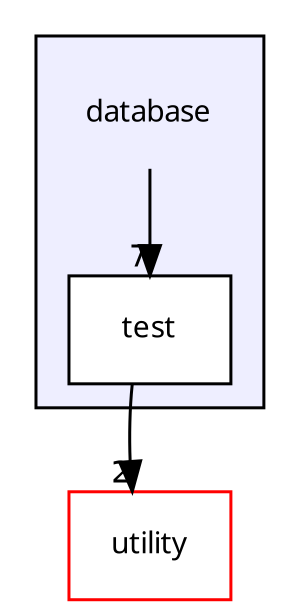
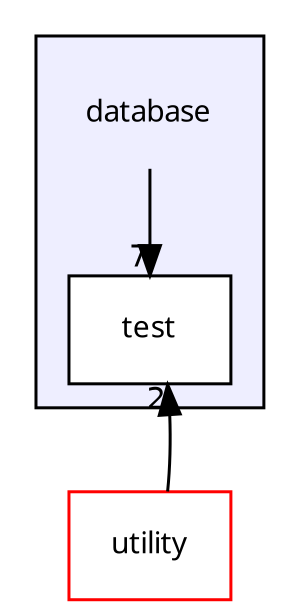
(130, 427) -> (170, 453)
